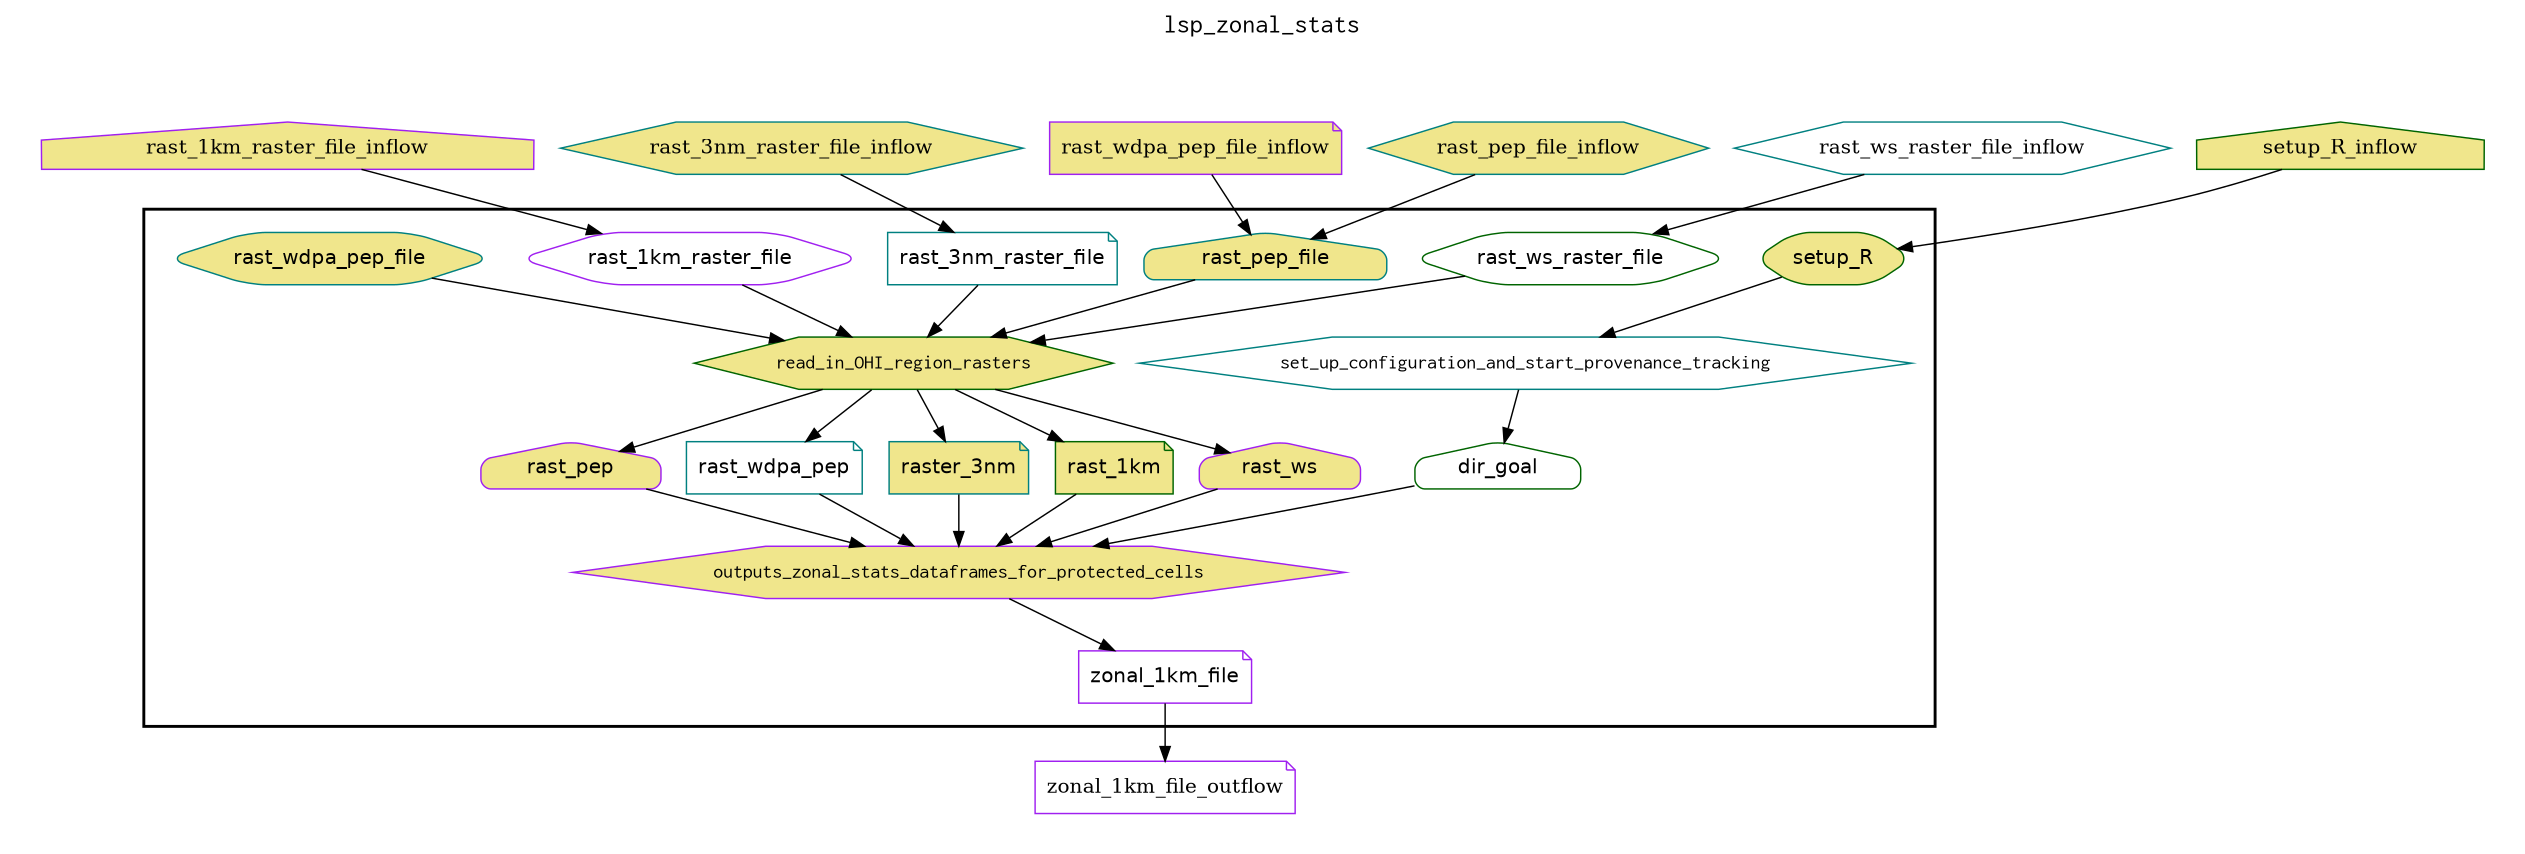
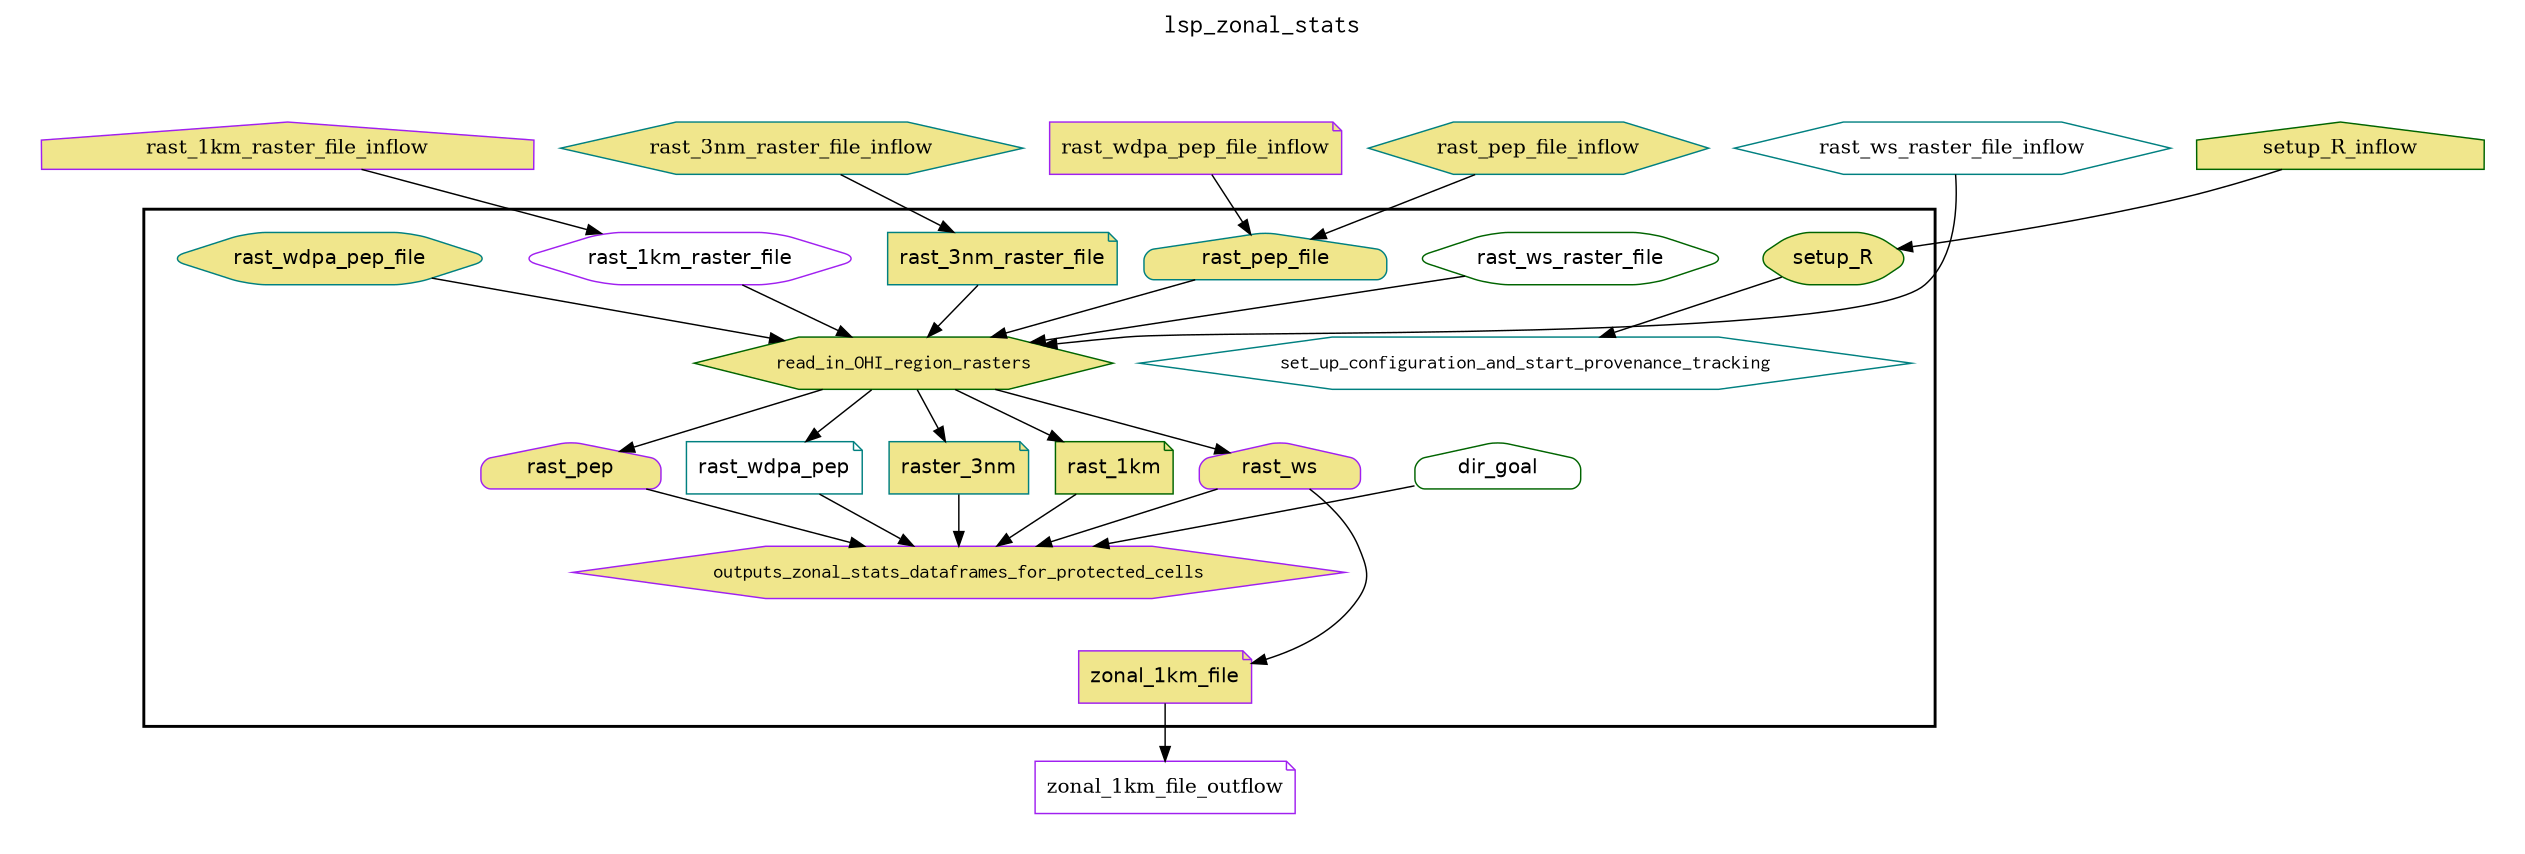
(1766, 202) -> (1552, 329)
(1002, 259) -> (1002, 259)
(1513, 409) -> none
(1055, 621) -> (1363, 591)
(1165, 677) -> (1165, 677)
